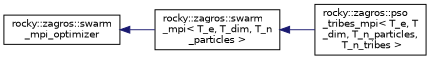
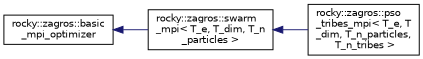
(62, 30) -> (59, 30)
